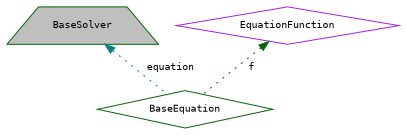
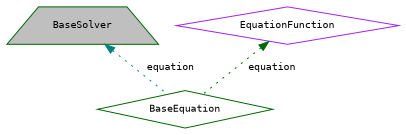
(249, 67) -> (269, 67)
